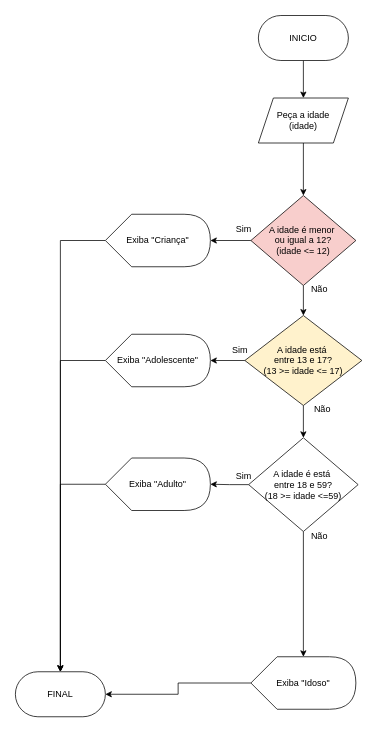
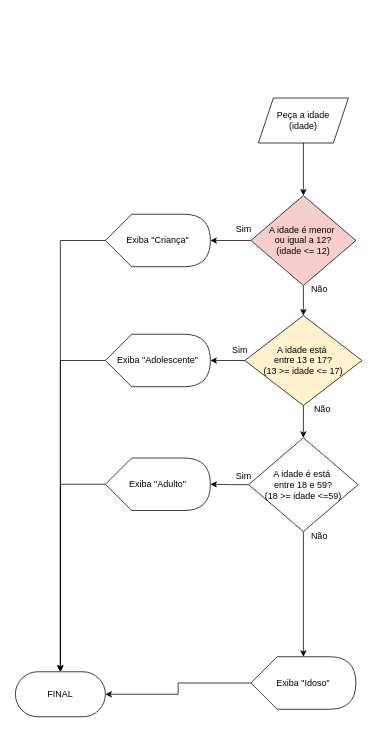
(303, 38) -> none
(303, 77) -> none
